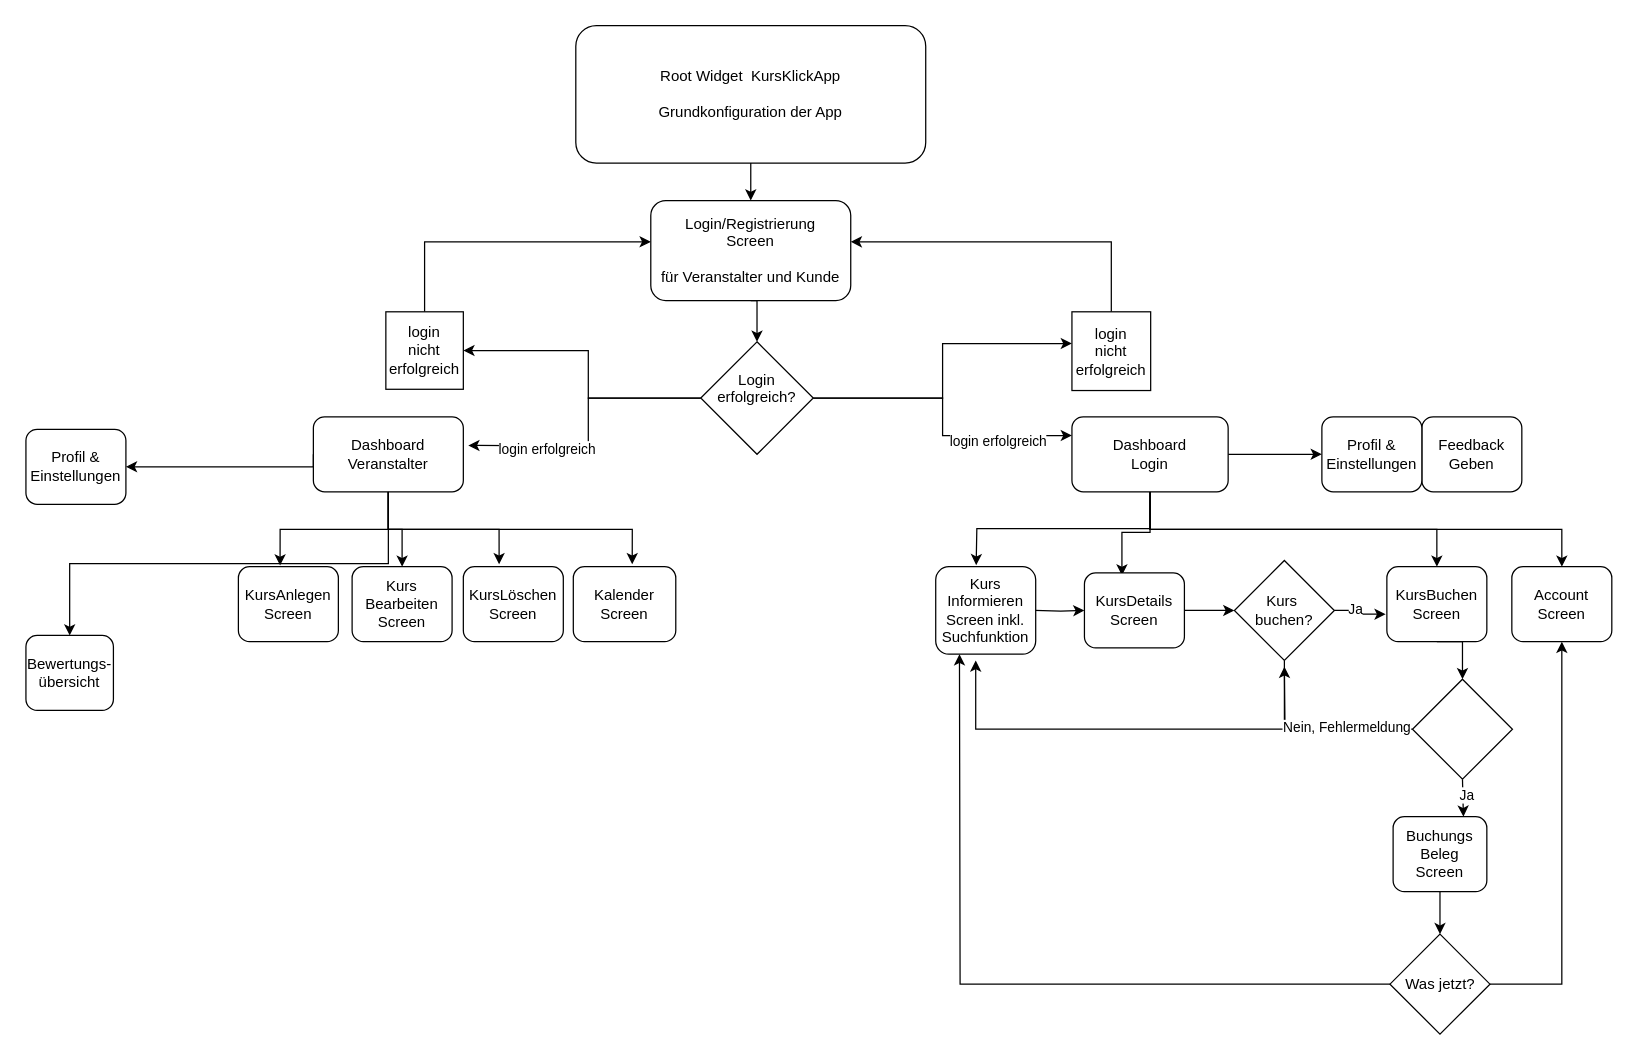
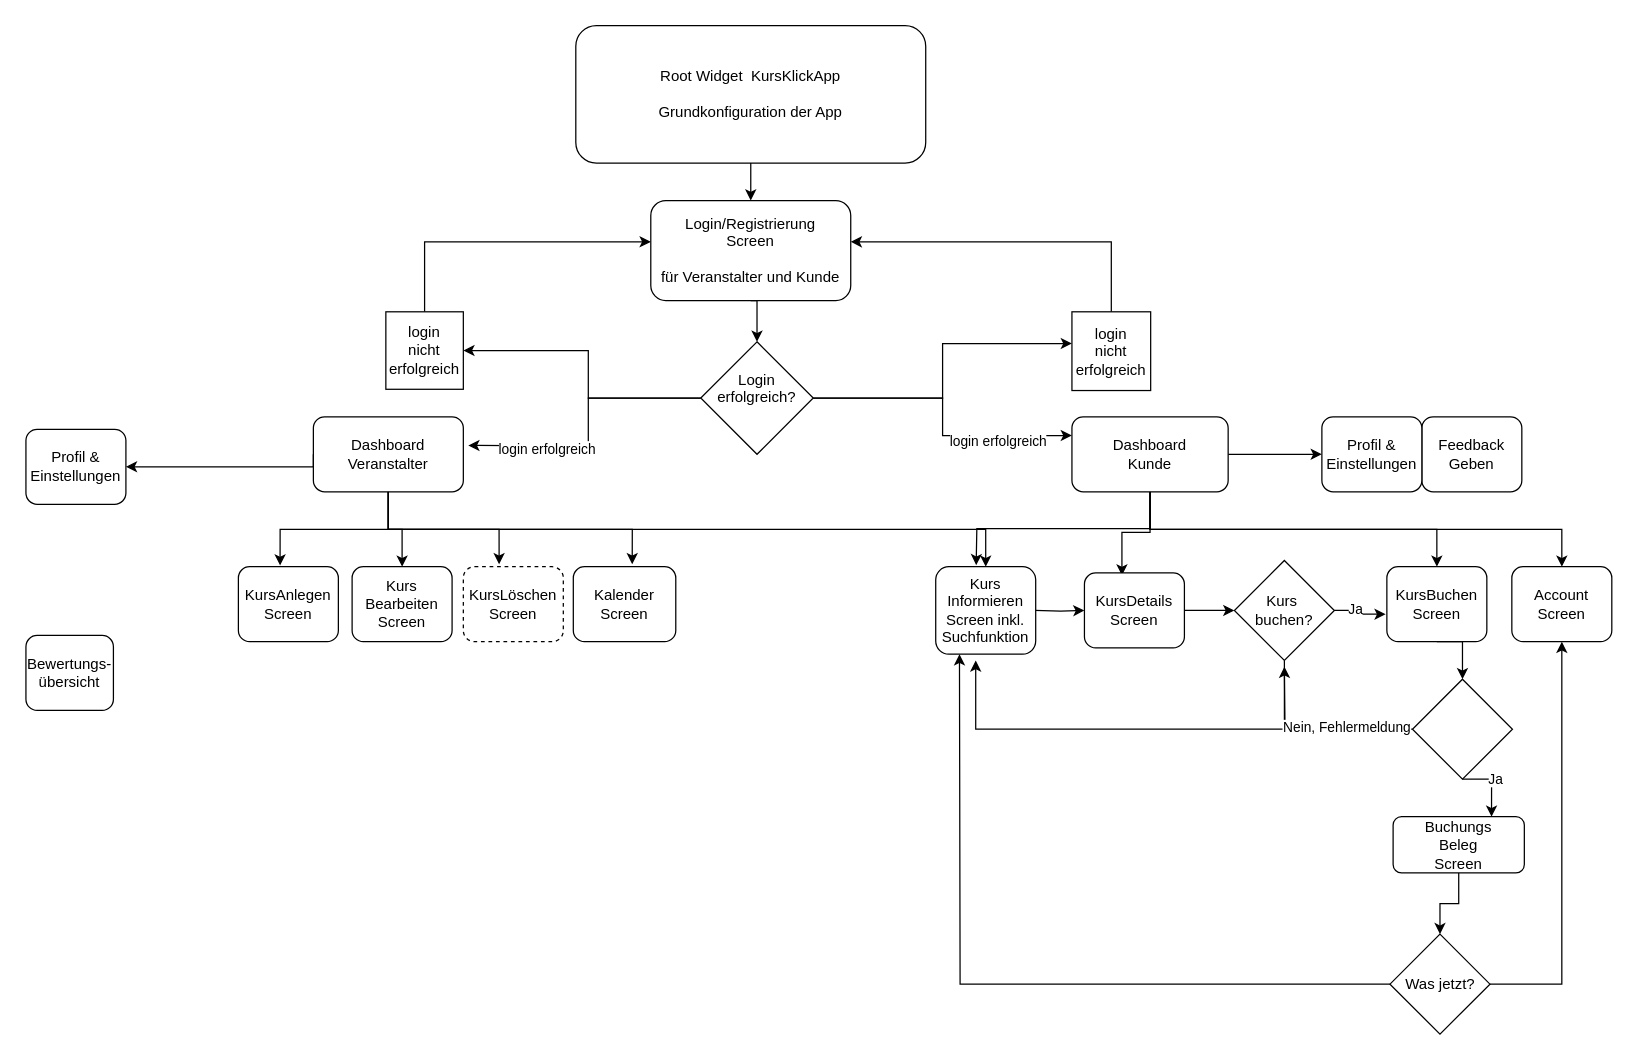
(1150, 454) -> (1150, 454)
(213, 564) -> (804, 529)
(513, 604) -> (513, 604)
(1440, 854) -> (1459, 845)
